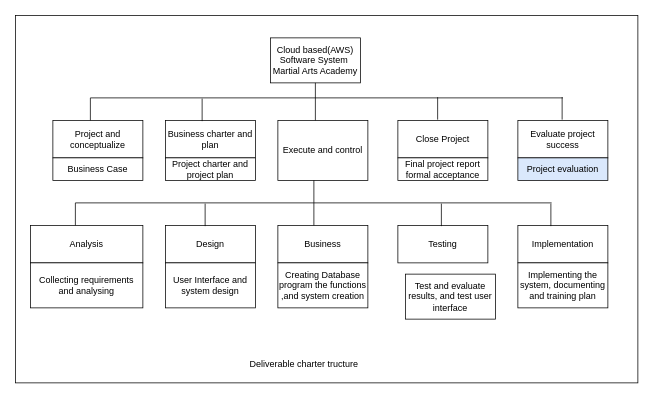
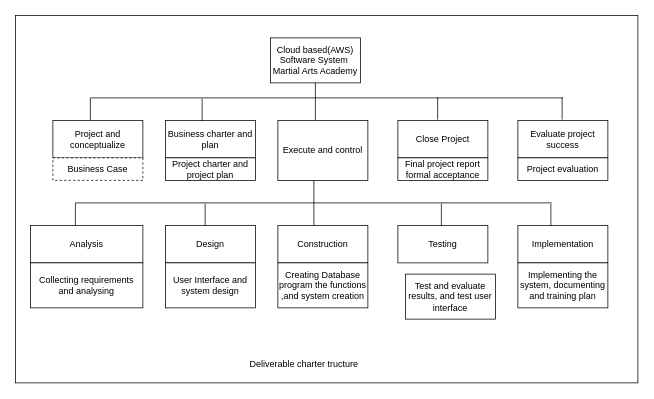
(98, 169) -> (98, 169)
(563, 169) -> (563, 169)
(323, 244) -> (323, 244)
